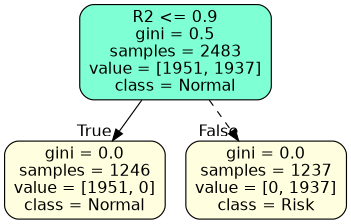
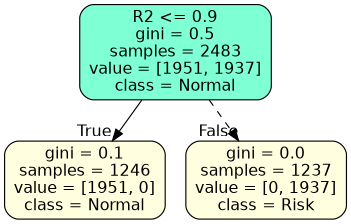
(85, 180) -> (85, 180)
